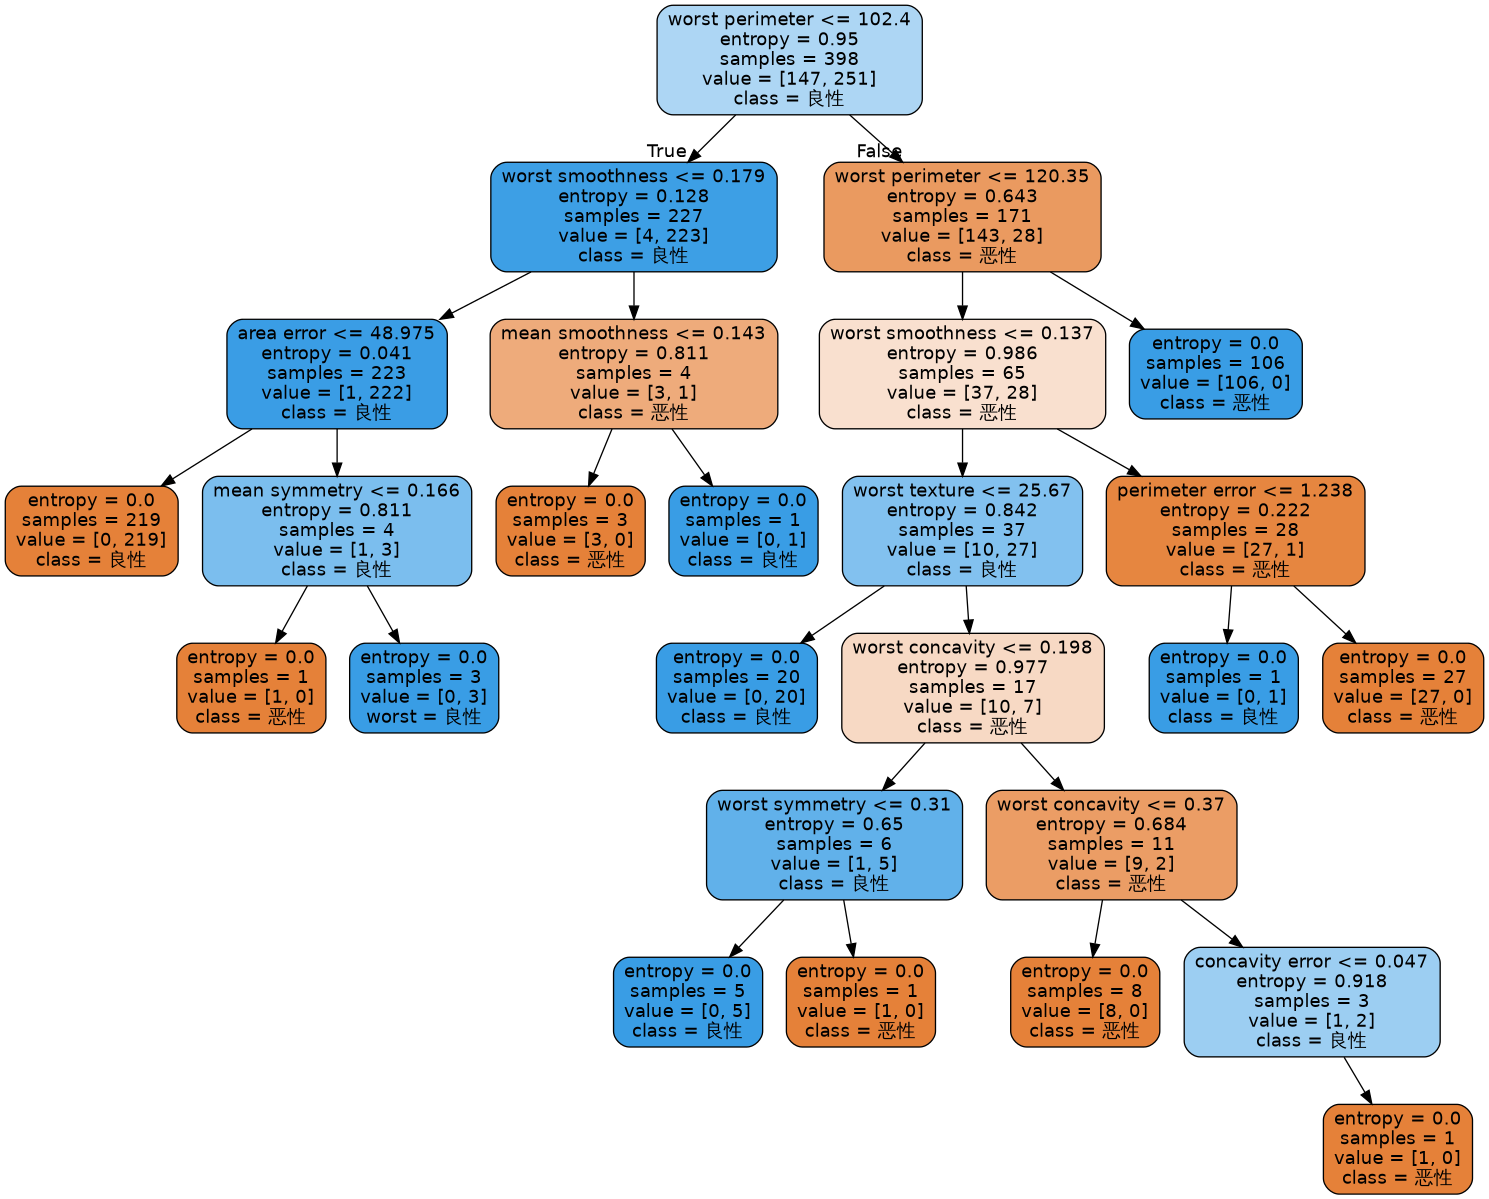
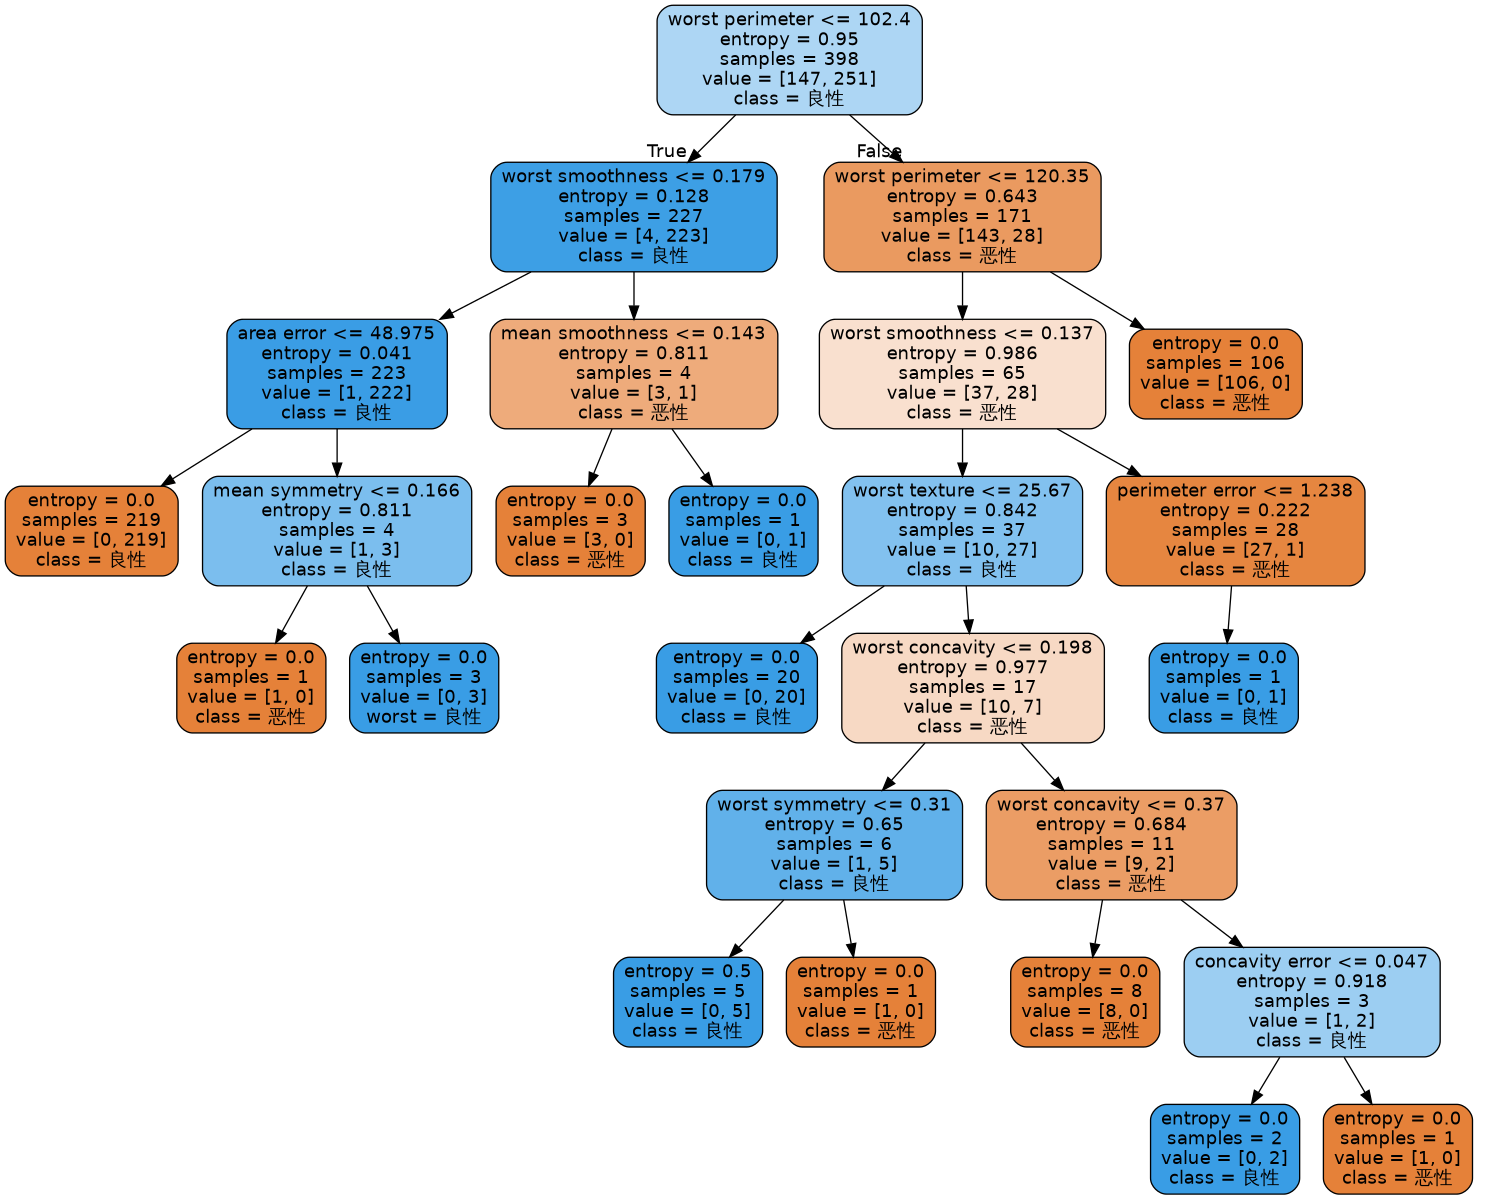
(1216, 374) -> (1216, 374)
(1403, 688) -> none
(688, 1002) -> (688, 1002)
none -> (1225, 1149)
